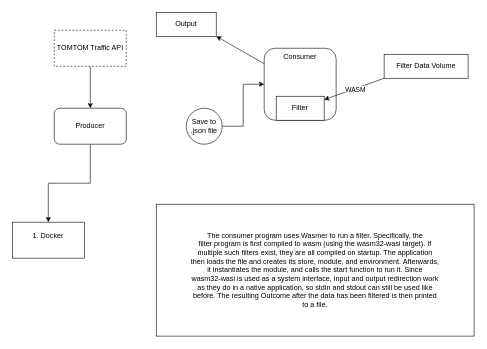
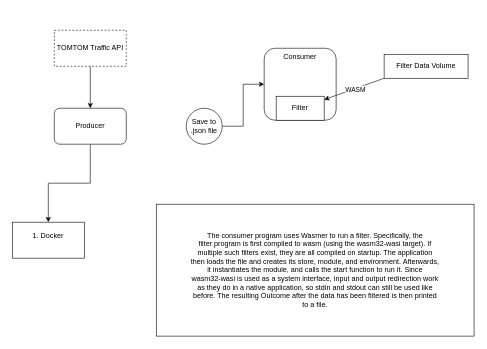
(186, 24) -> none
(241, 50) -> none
